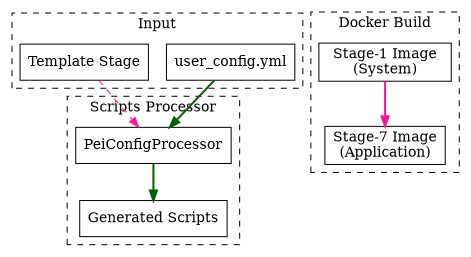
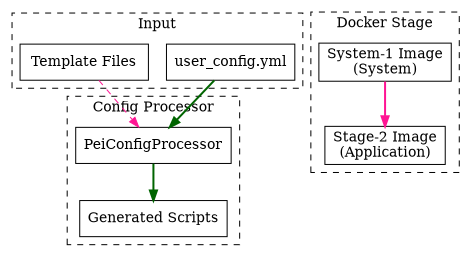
(385, 24) -> (385, 24)
(84, 62) -> (84, 62)
(385, 62) -> (385, 62)
(153, 108) -> (153, 108)
(385, 145) -> (385, 145)
